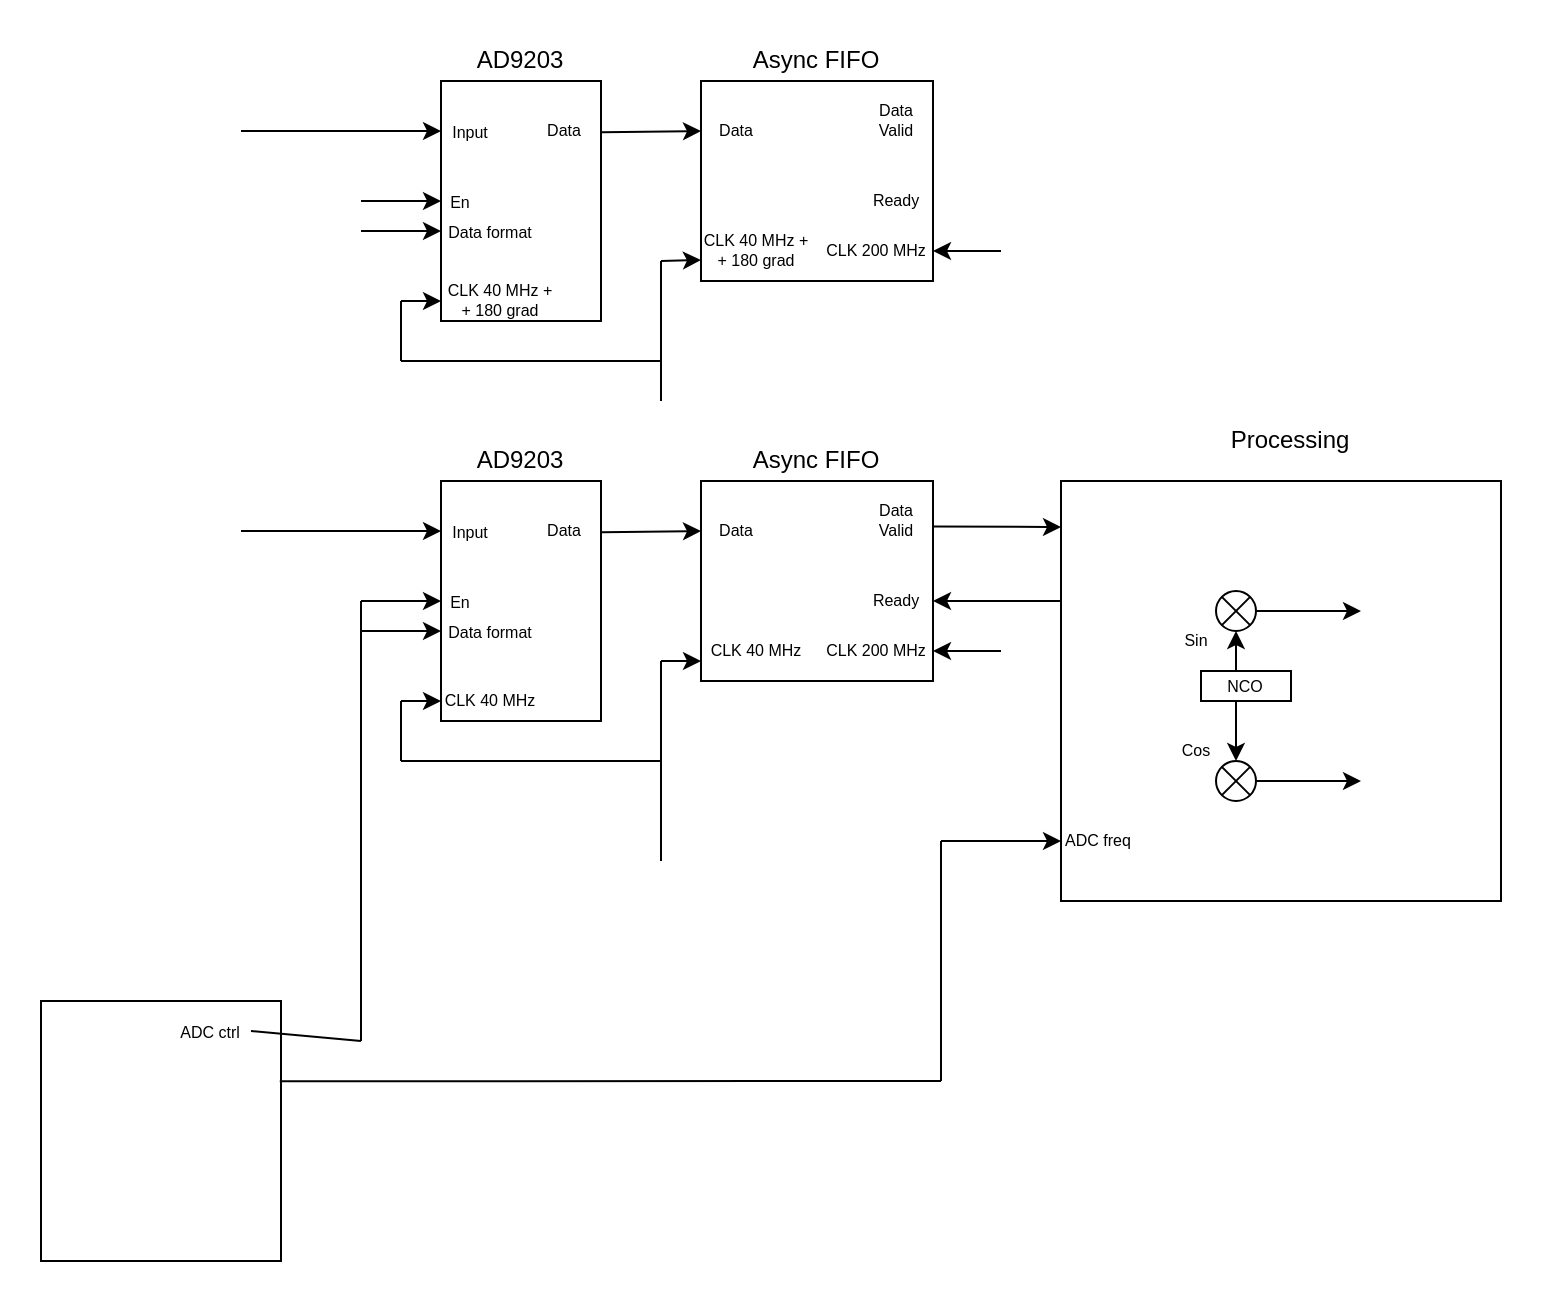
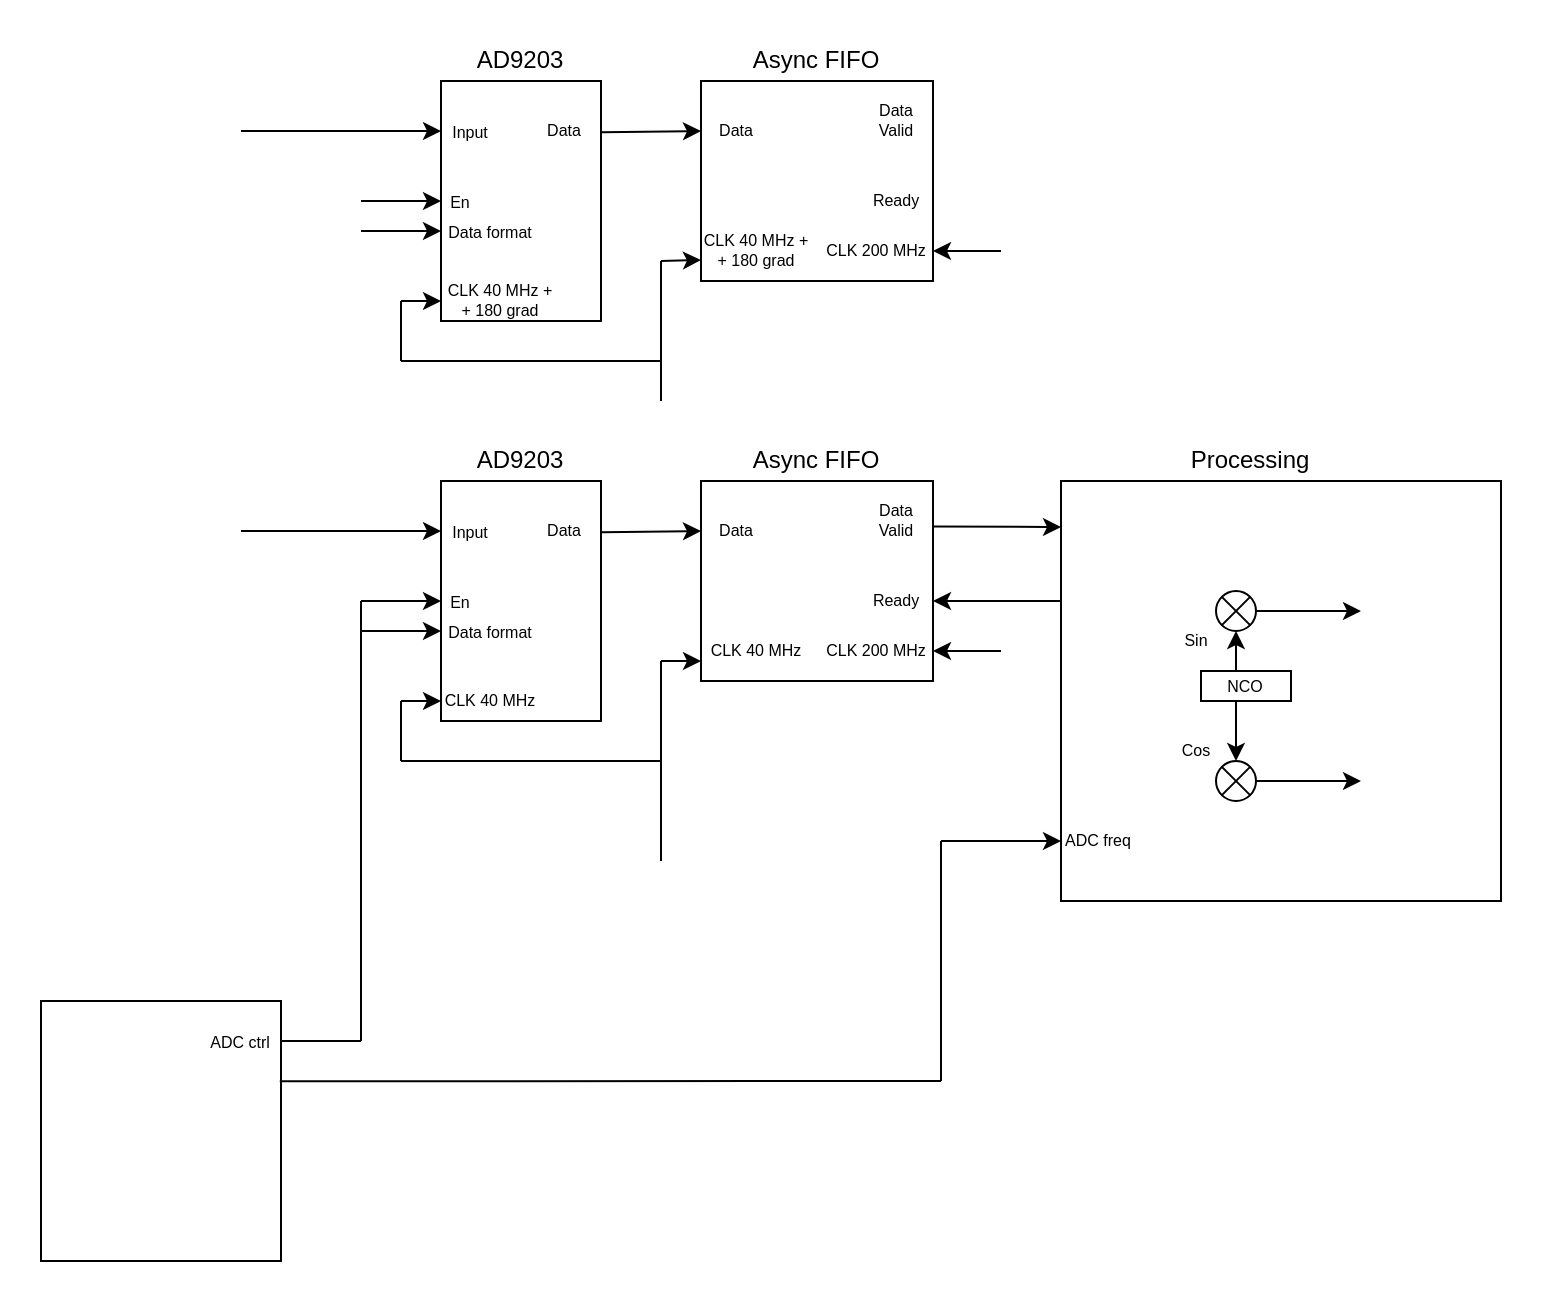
(1291, 441) -> (1251, 461)
(211, 1031) -> (241, 1041)
